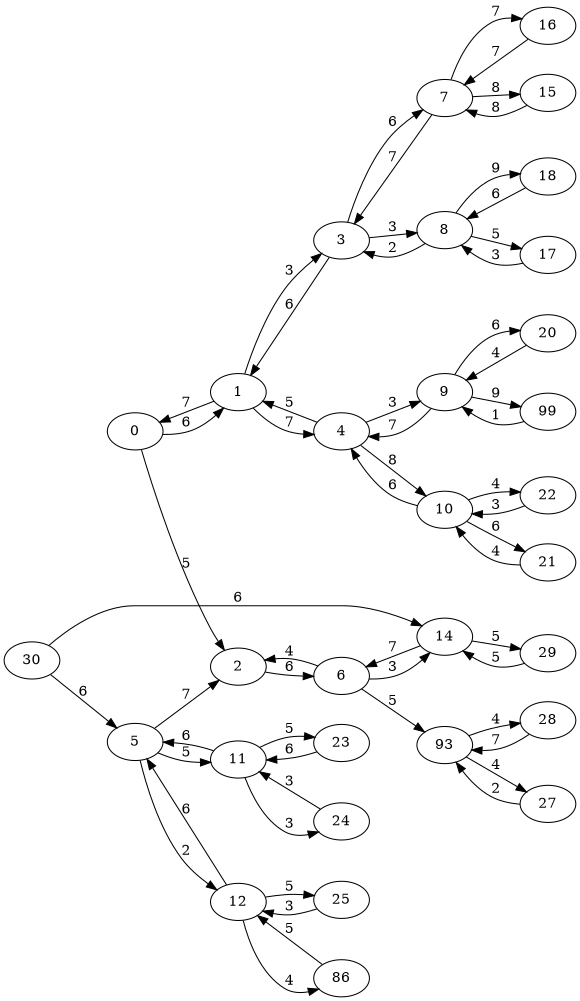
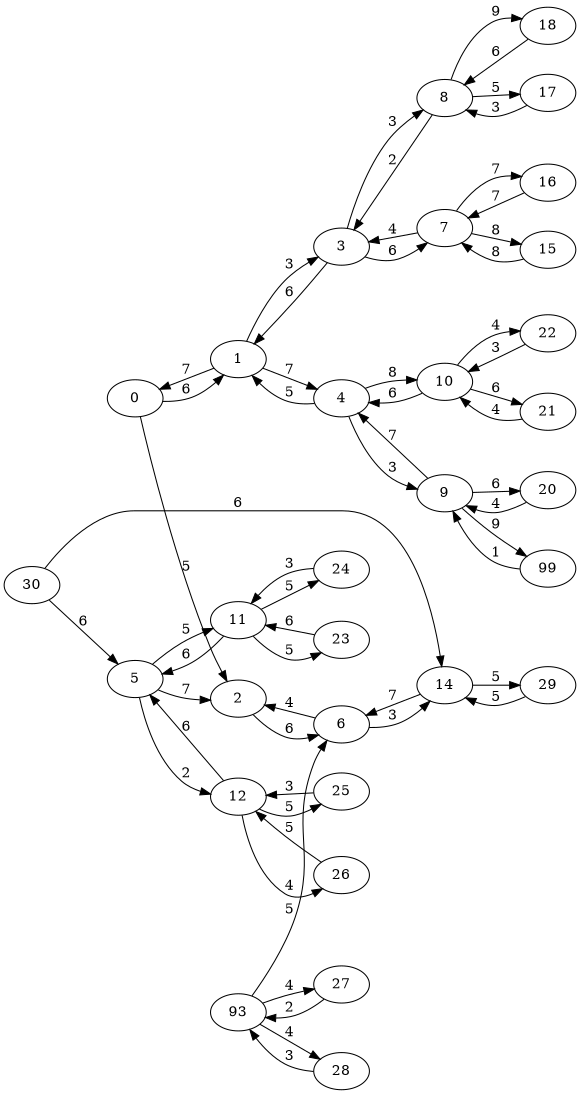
(393, 157) -> (393, 230)
(389, 707) -> (304, 877)
(496, 740) -> (290, 1056)
(290, 824) -> (290, 587)
(342, 978) -> (342, 875)
